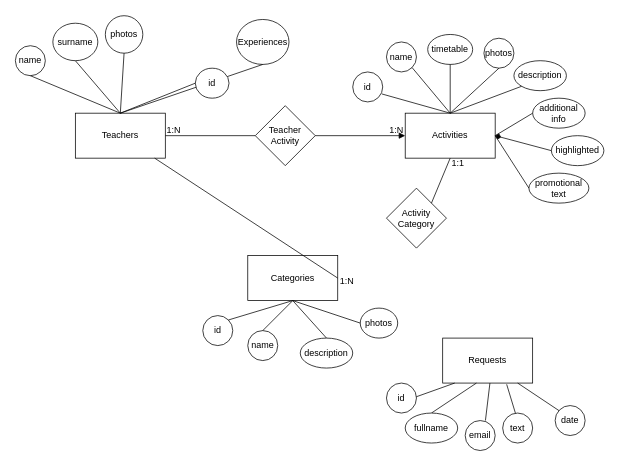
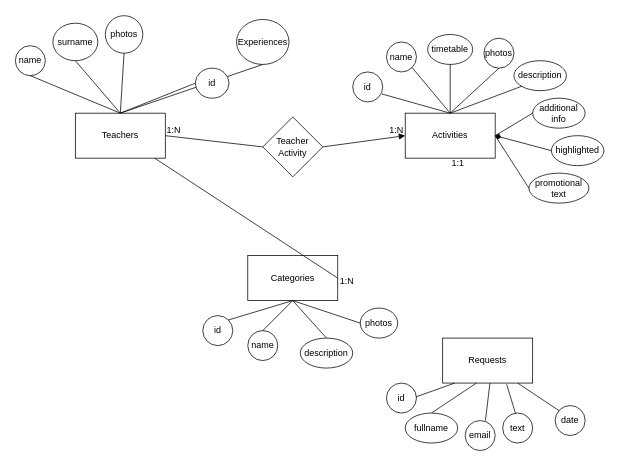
(285, 135) -> (293, 147)
(441, 180) -> none
(417, 218) -> none
